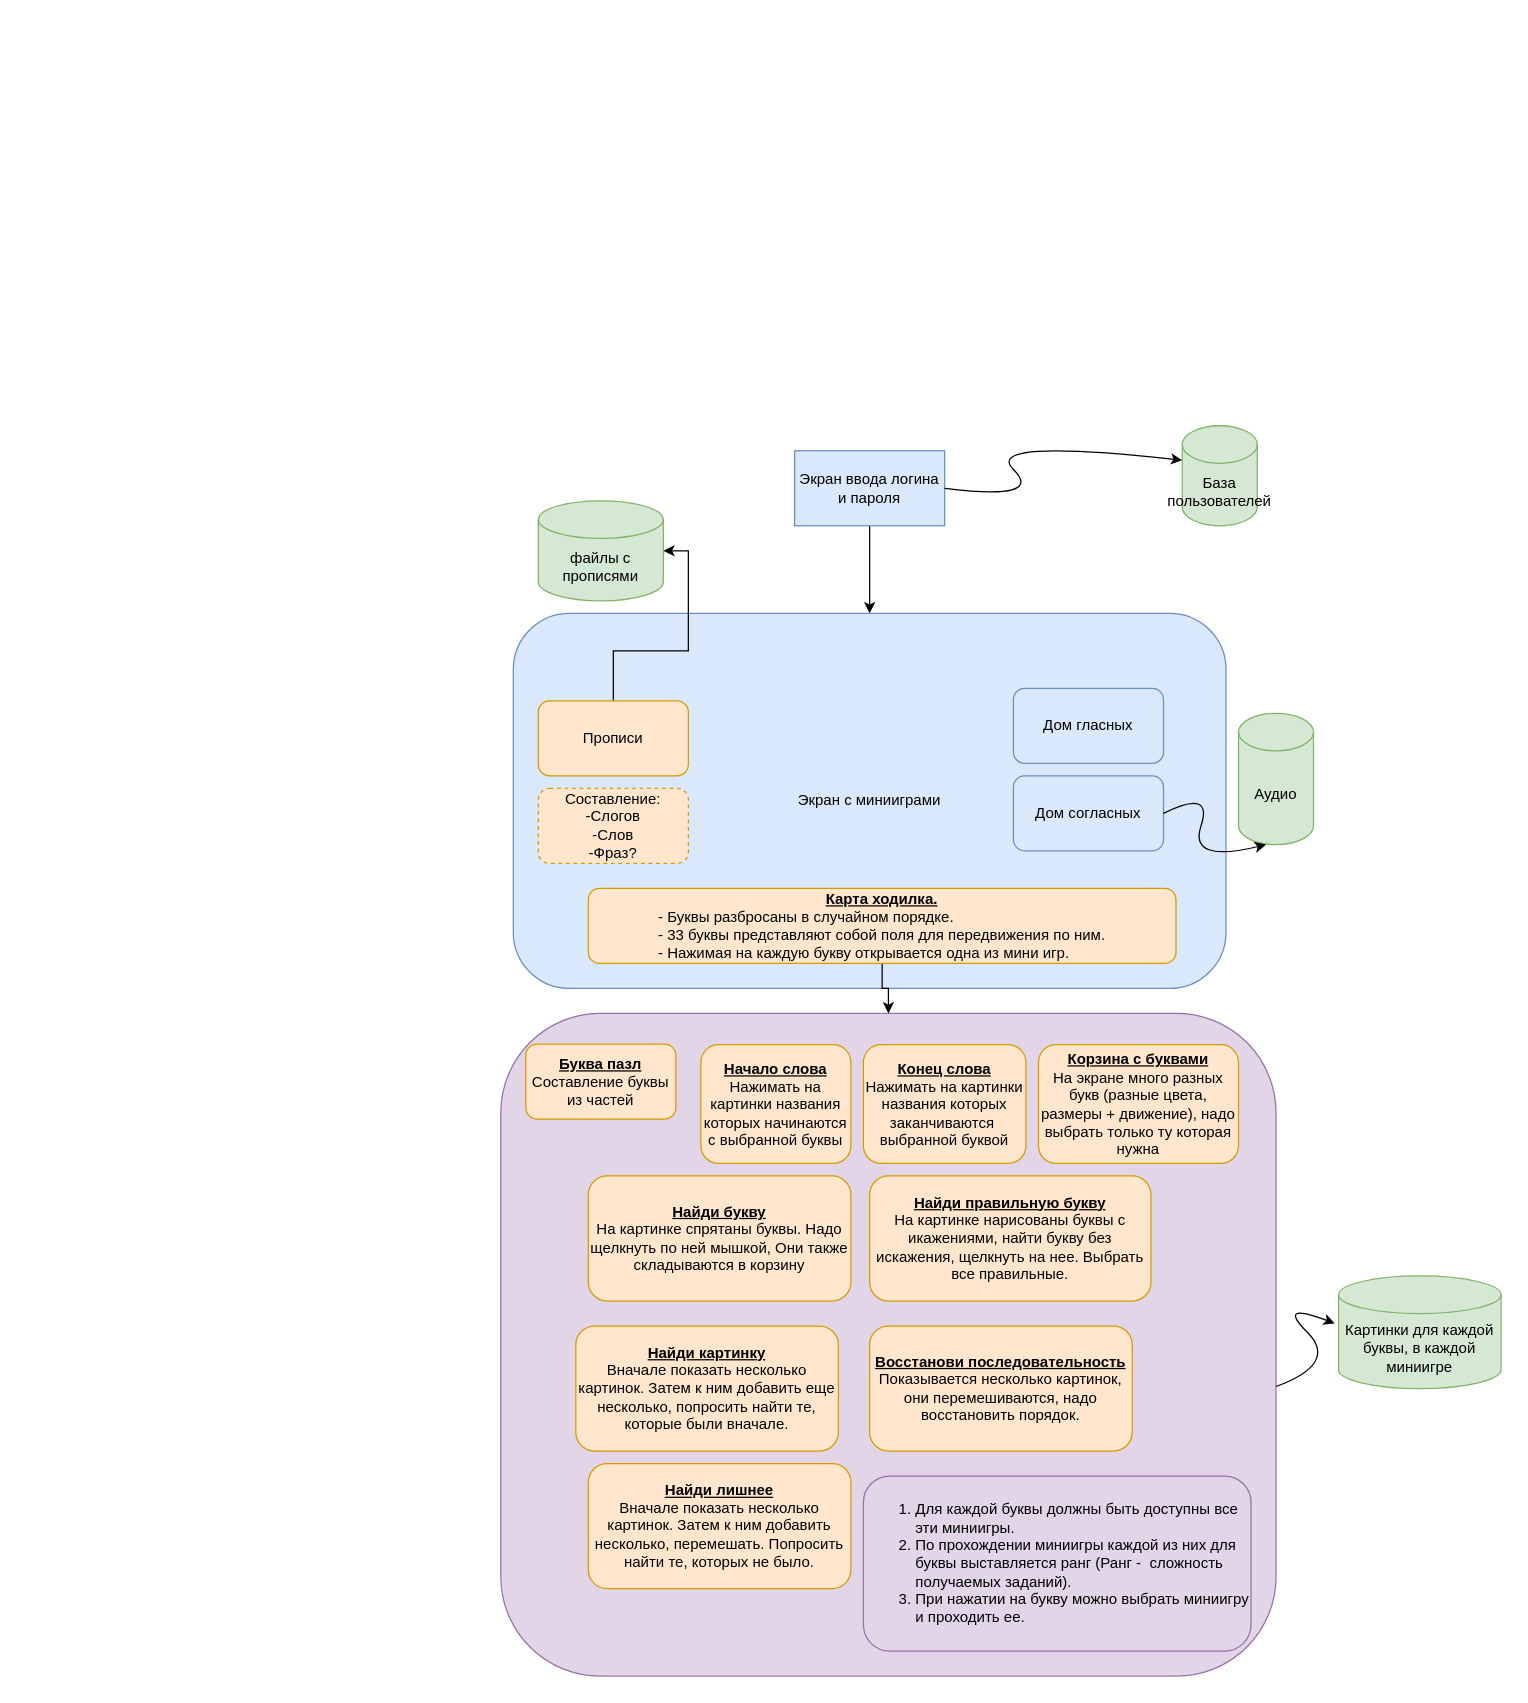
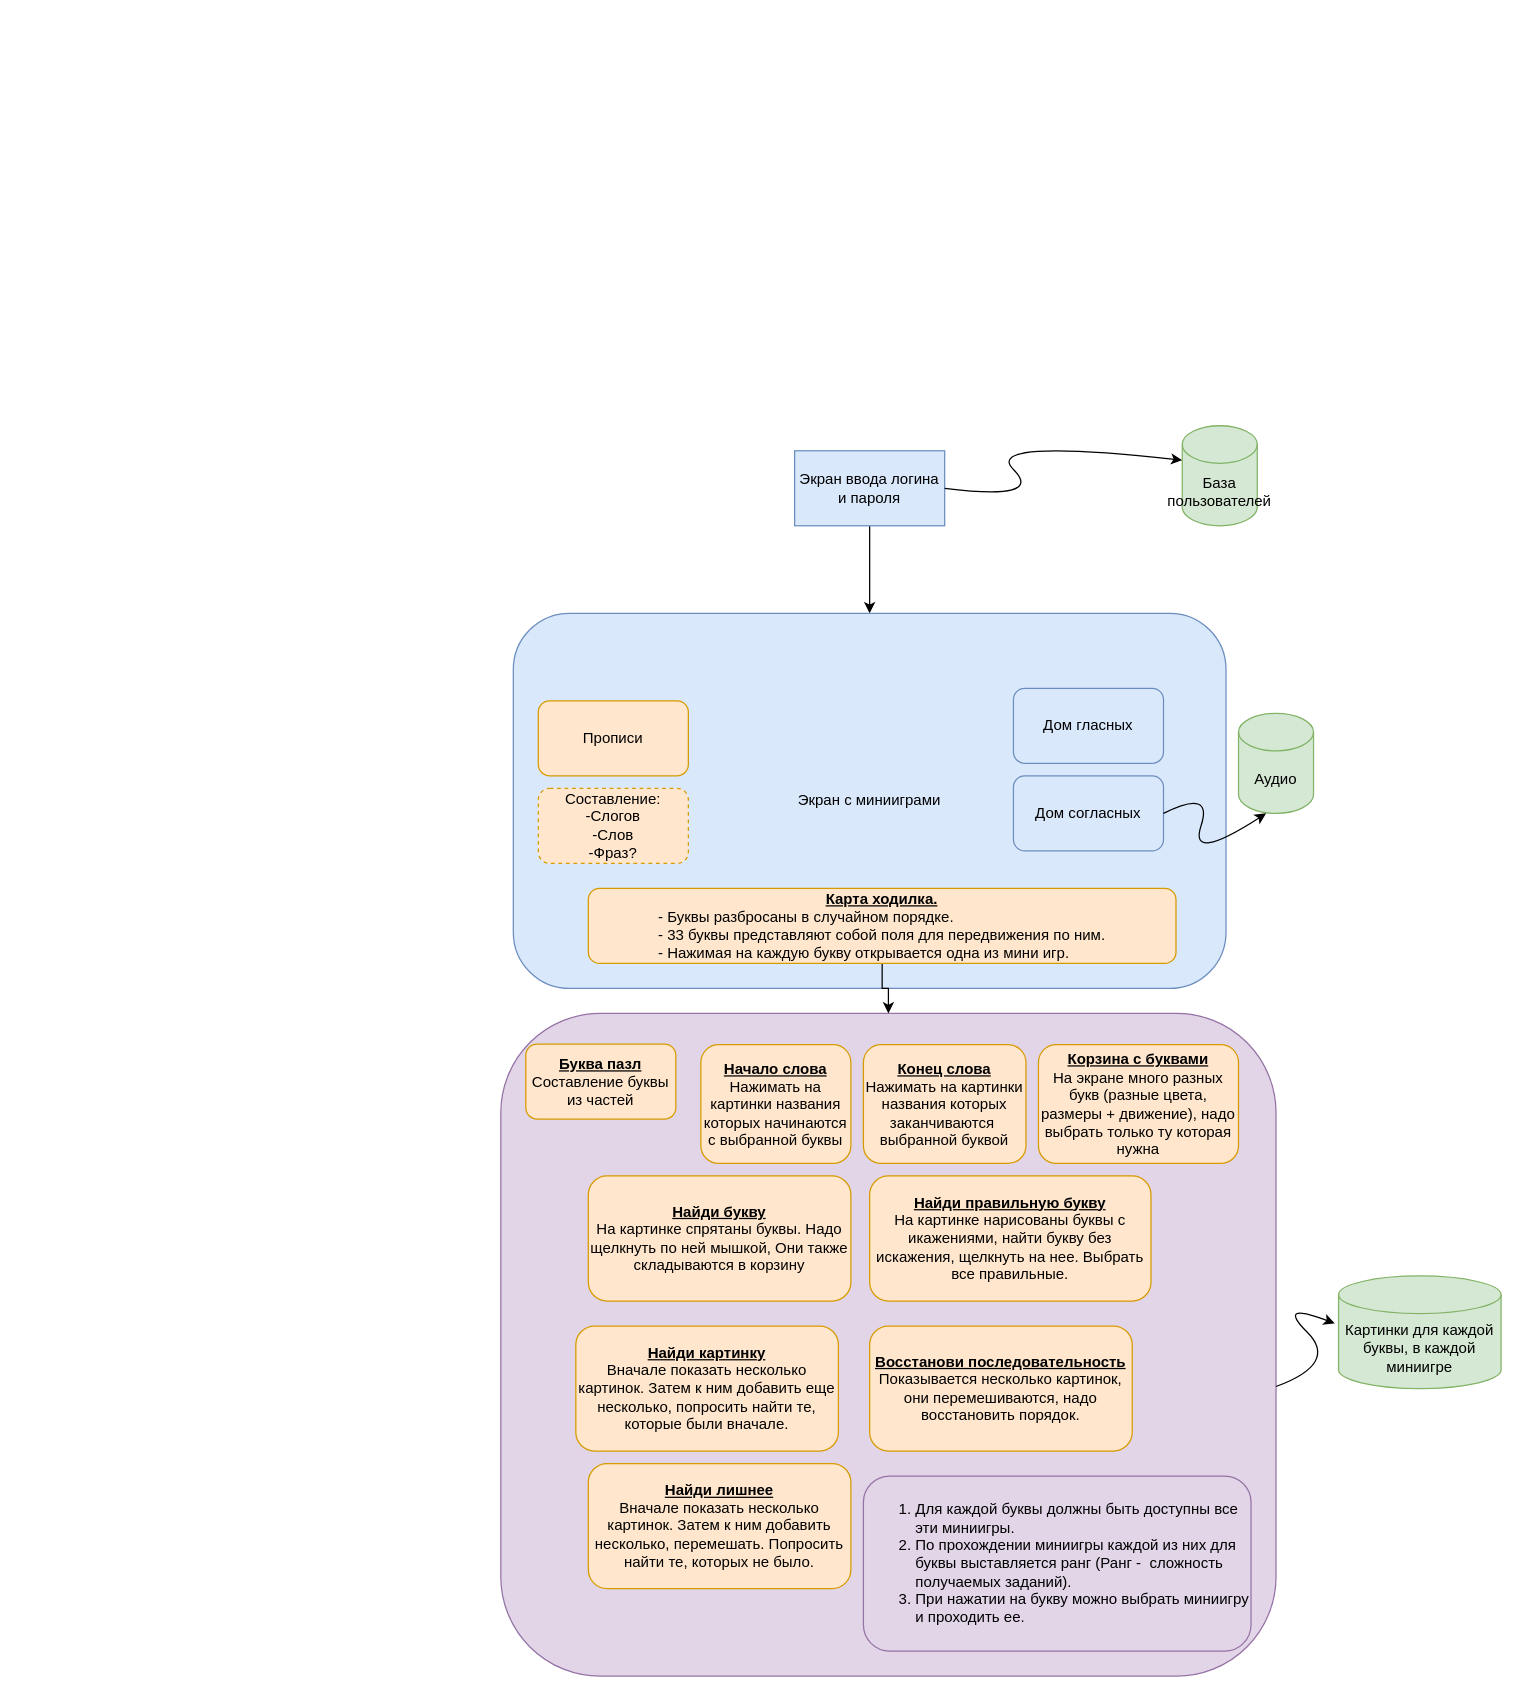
(601, 551) -> none
(684, 651) -> none
(1276, 779) -> (1276, 763)
